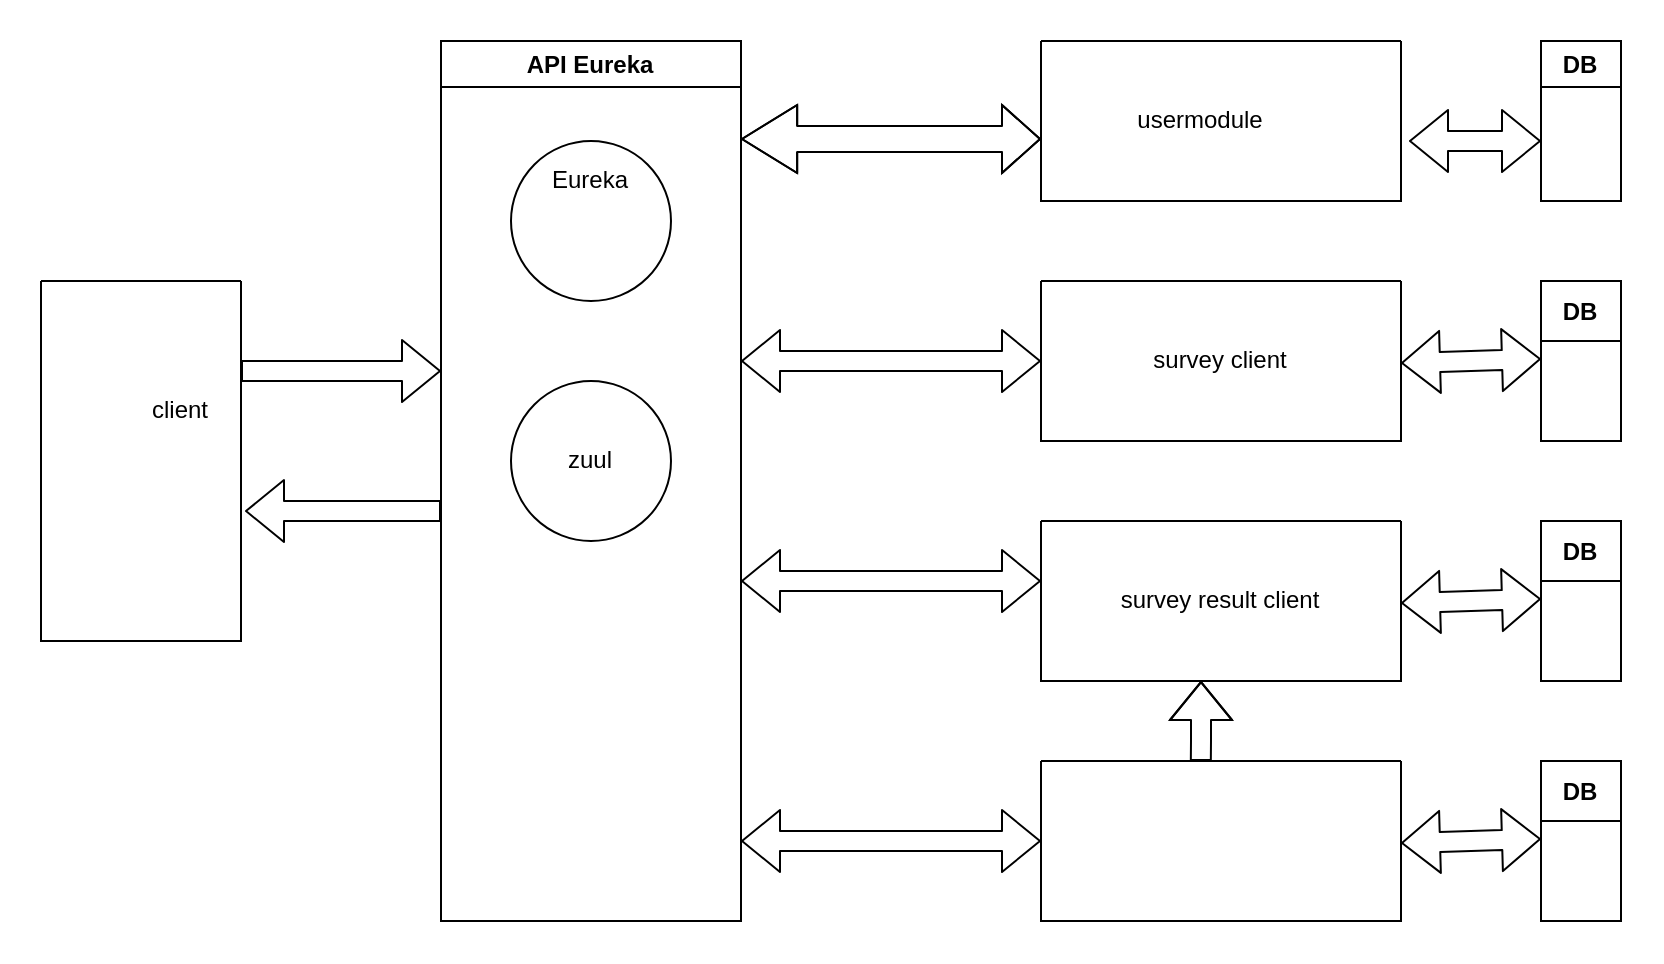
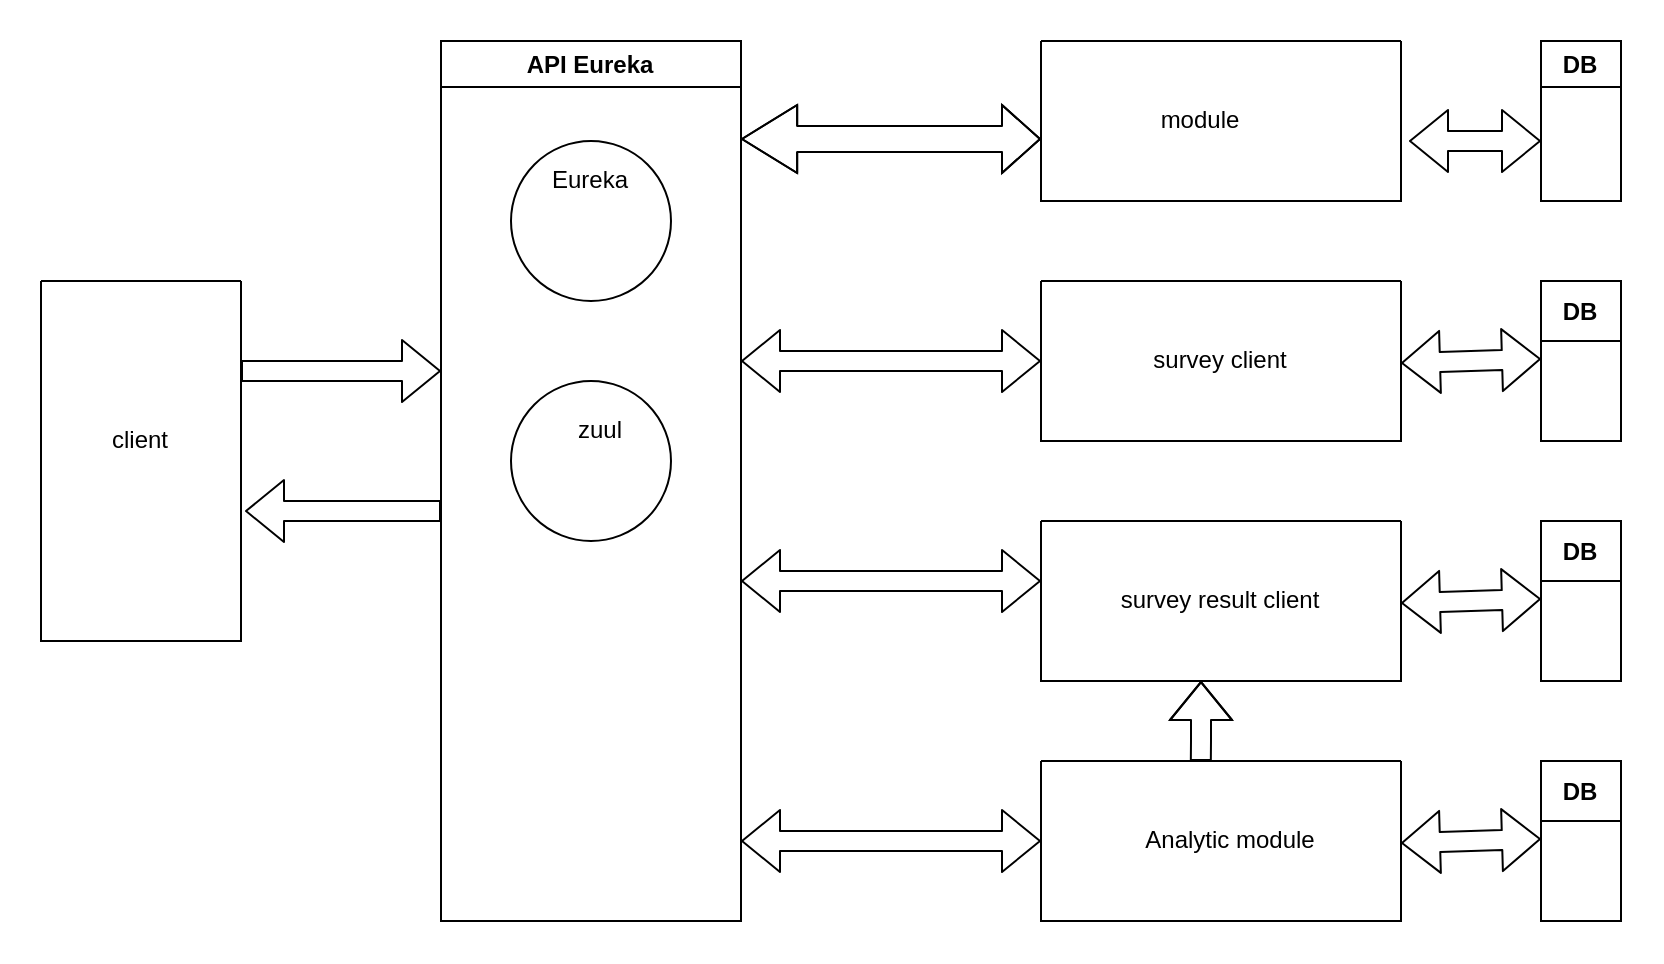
(1201, 121) -> (1201, 121)
(181, 411) -> (141, 441)
(591, 461) -> (601, 431)
none -> (1231, 841)
